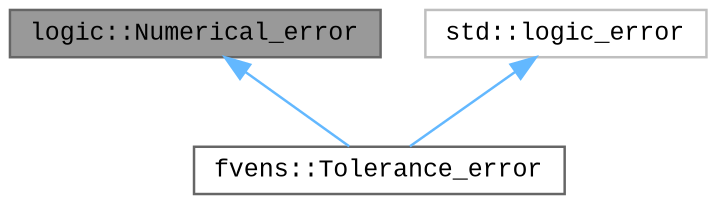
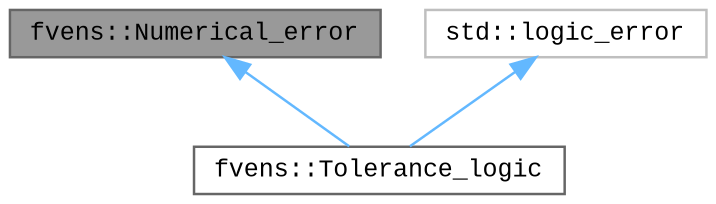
(195, 34) -> (195, 34)
(379, 170) -> (379, 170)
